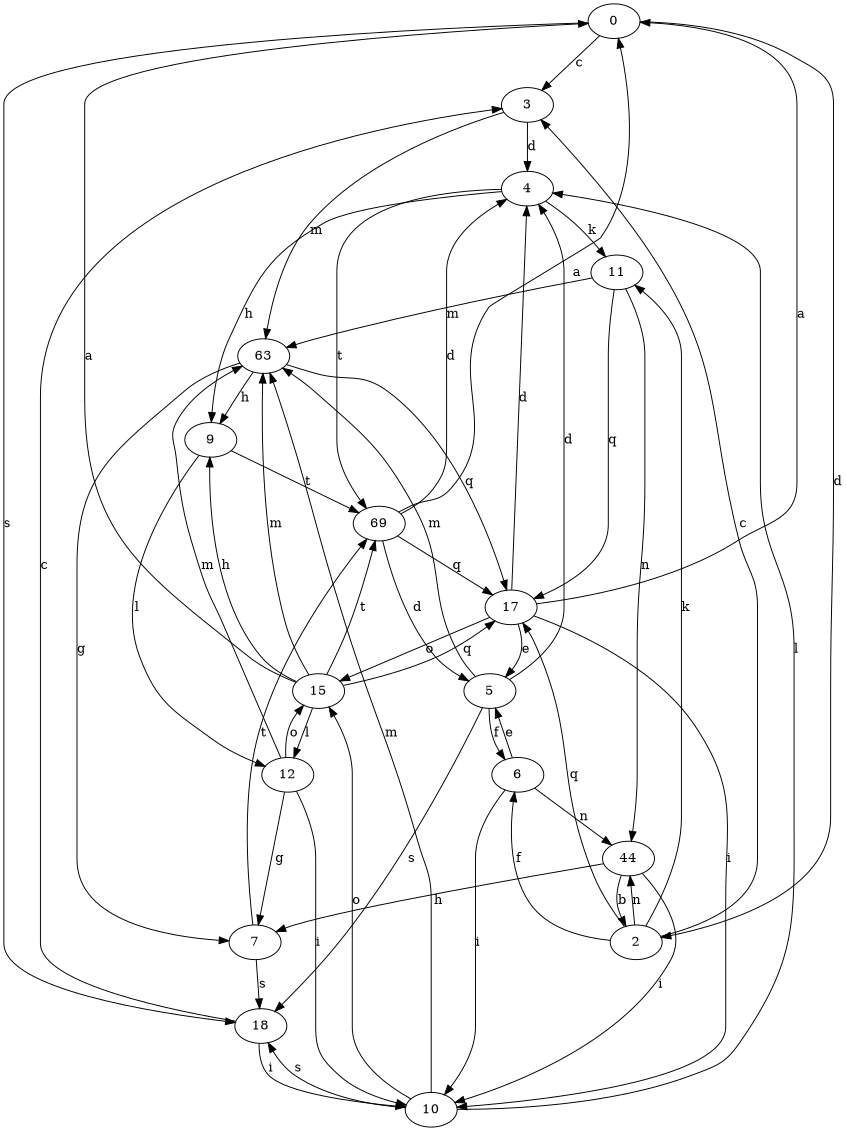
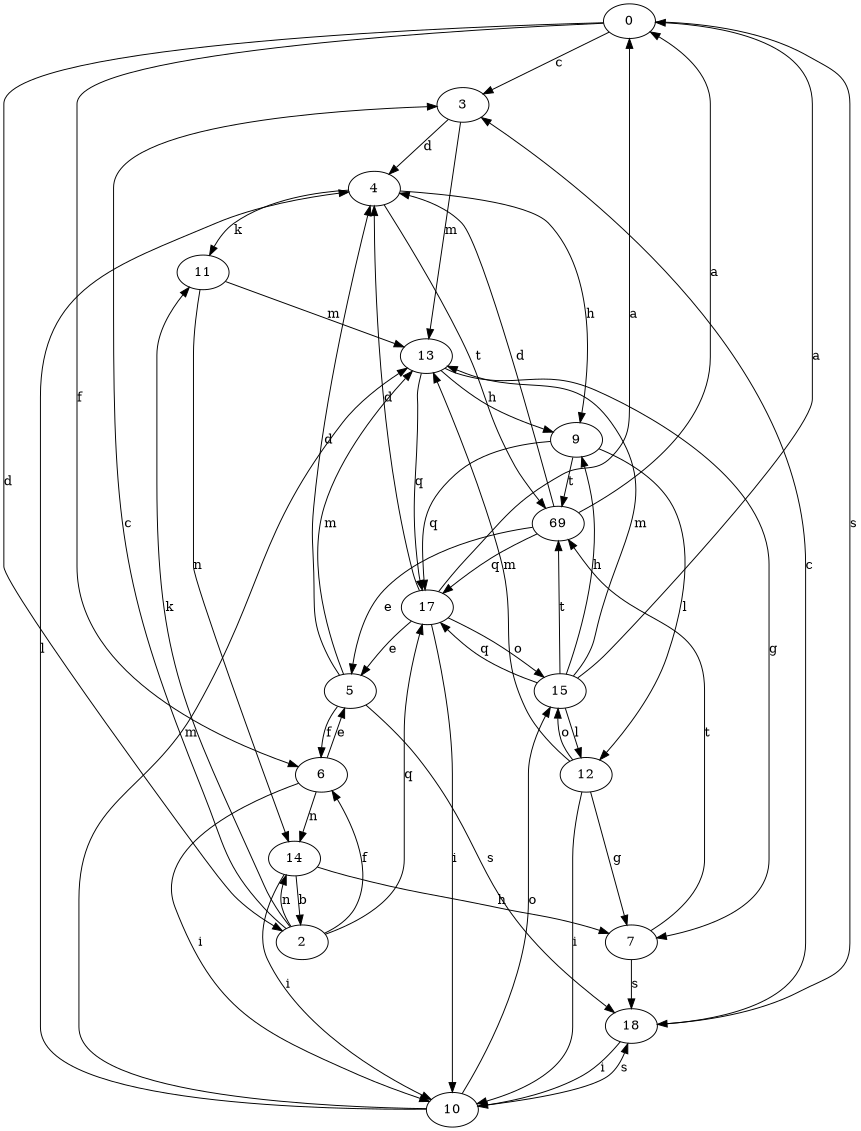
none -> (77, 219)
(264, 356) -> (426, 356)
(608, 458) -> (451, 479)
(418, 607) -> (388, 607)
(629, 859) -> (295, 859)
